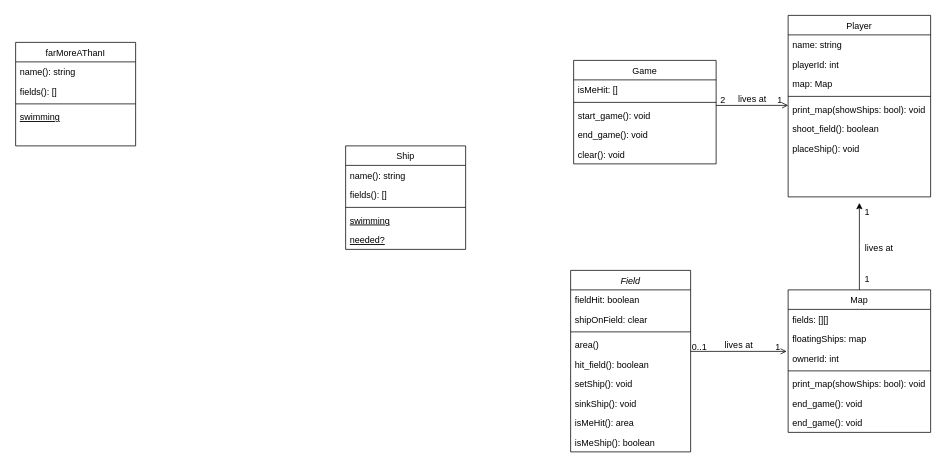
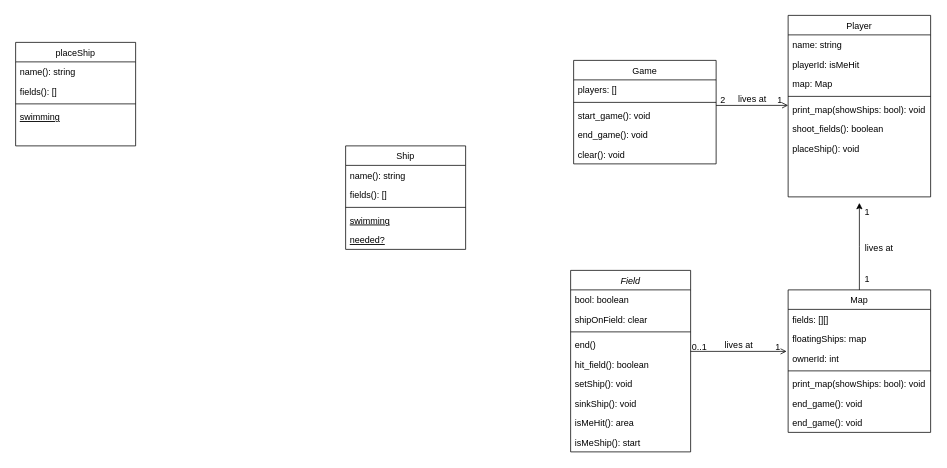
(75, 53) -> (75, 53)
(820, 65) -> (829, 65)
(601, 90) -> (602, 90)
(842, 129) -> (844, 129)
(610, 300) -> (603, 300)
(590, 345) -> (587, 345)
(617, 443) -> (613, 443)
